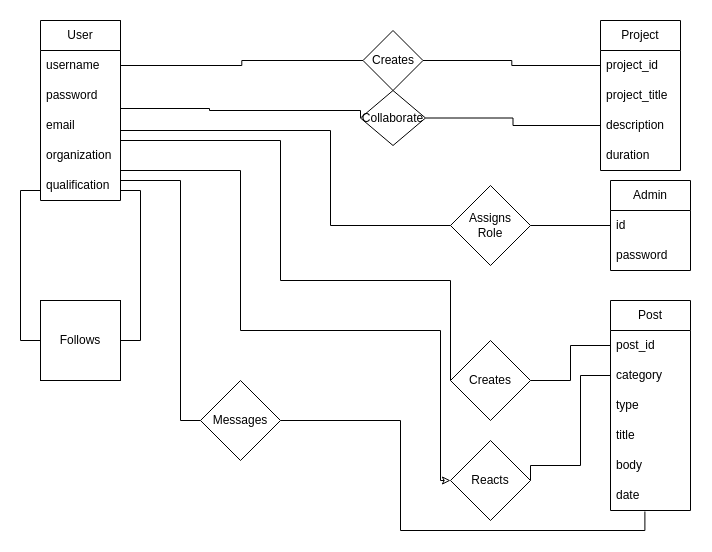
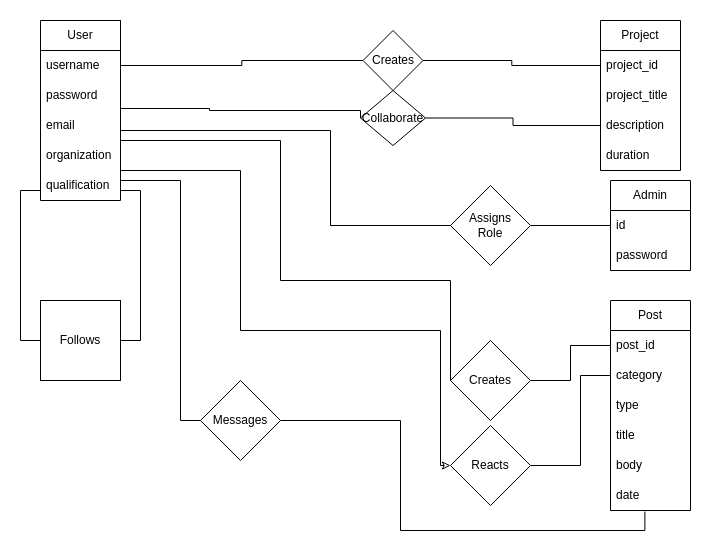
(491, 481) -> (491, 466)
